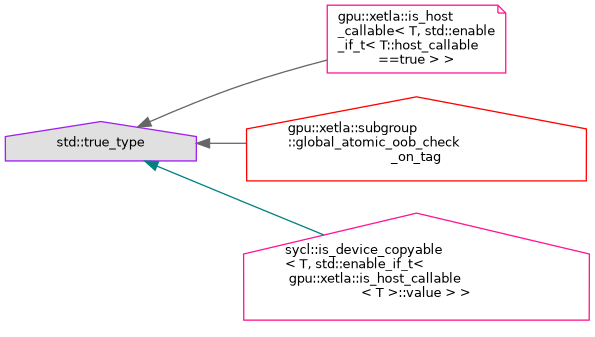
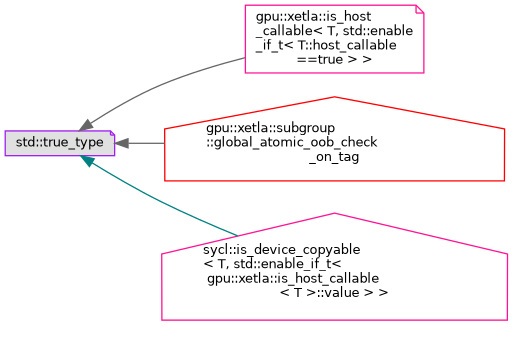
(101, 143) -> (60, 143)
